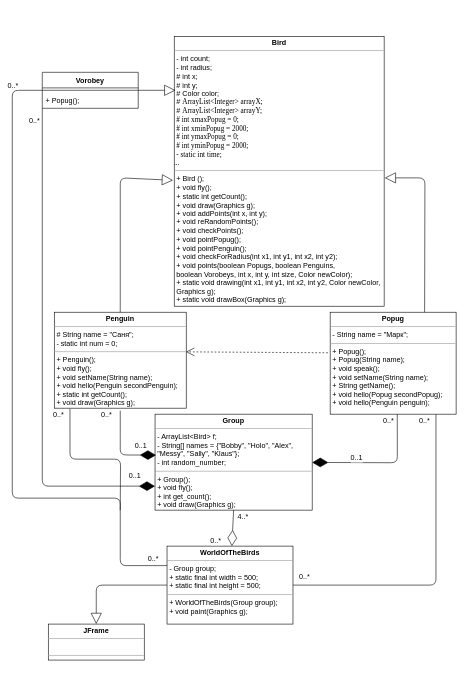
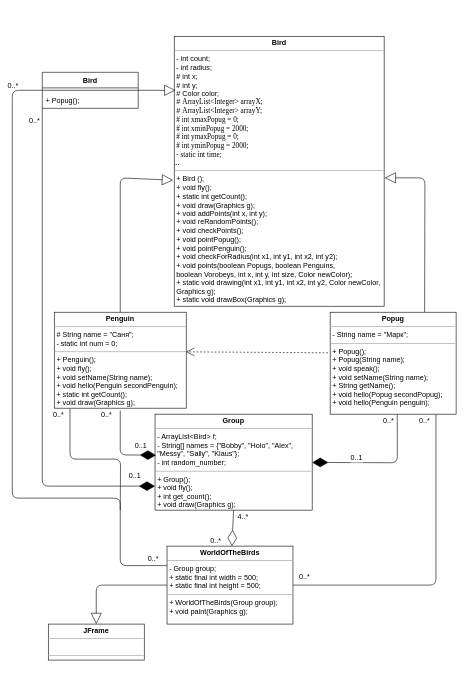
(90, 80) -> (90, 80)
